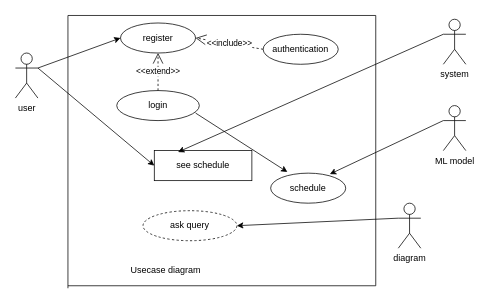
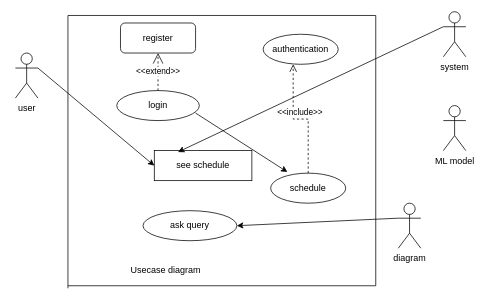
(158, 38) -> (158, 38)
(454, 42) -> (454, 34)
(229, 43) -> none
(77, 54) -> none
none -> (293, 94)
(387, 147) -> none
(190, 225) -> (190, 225)
